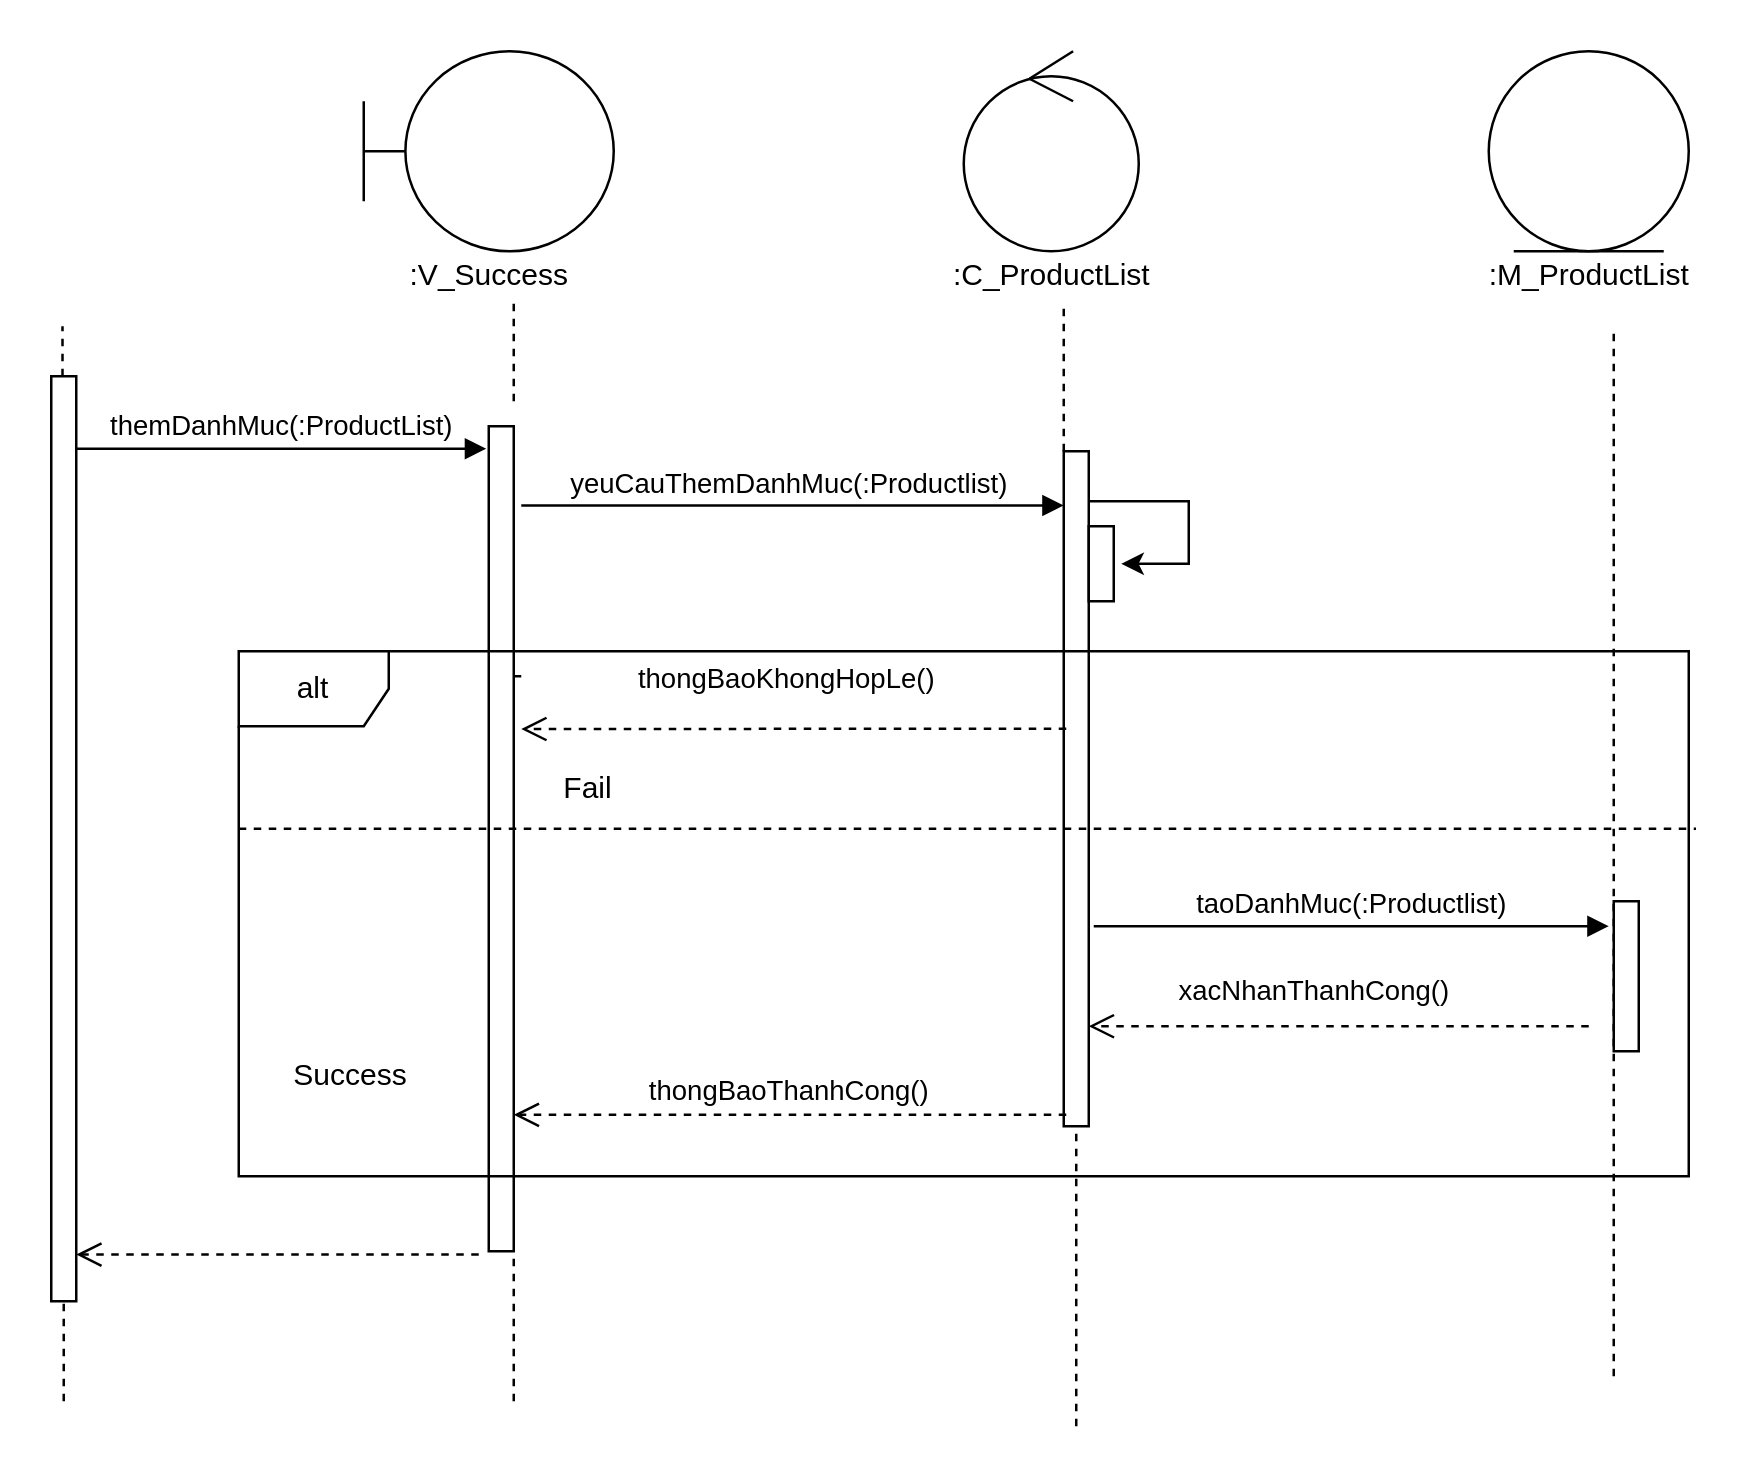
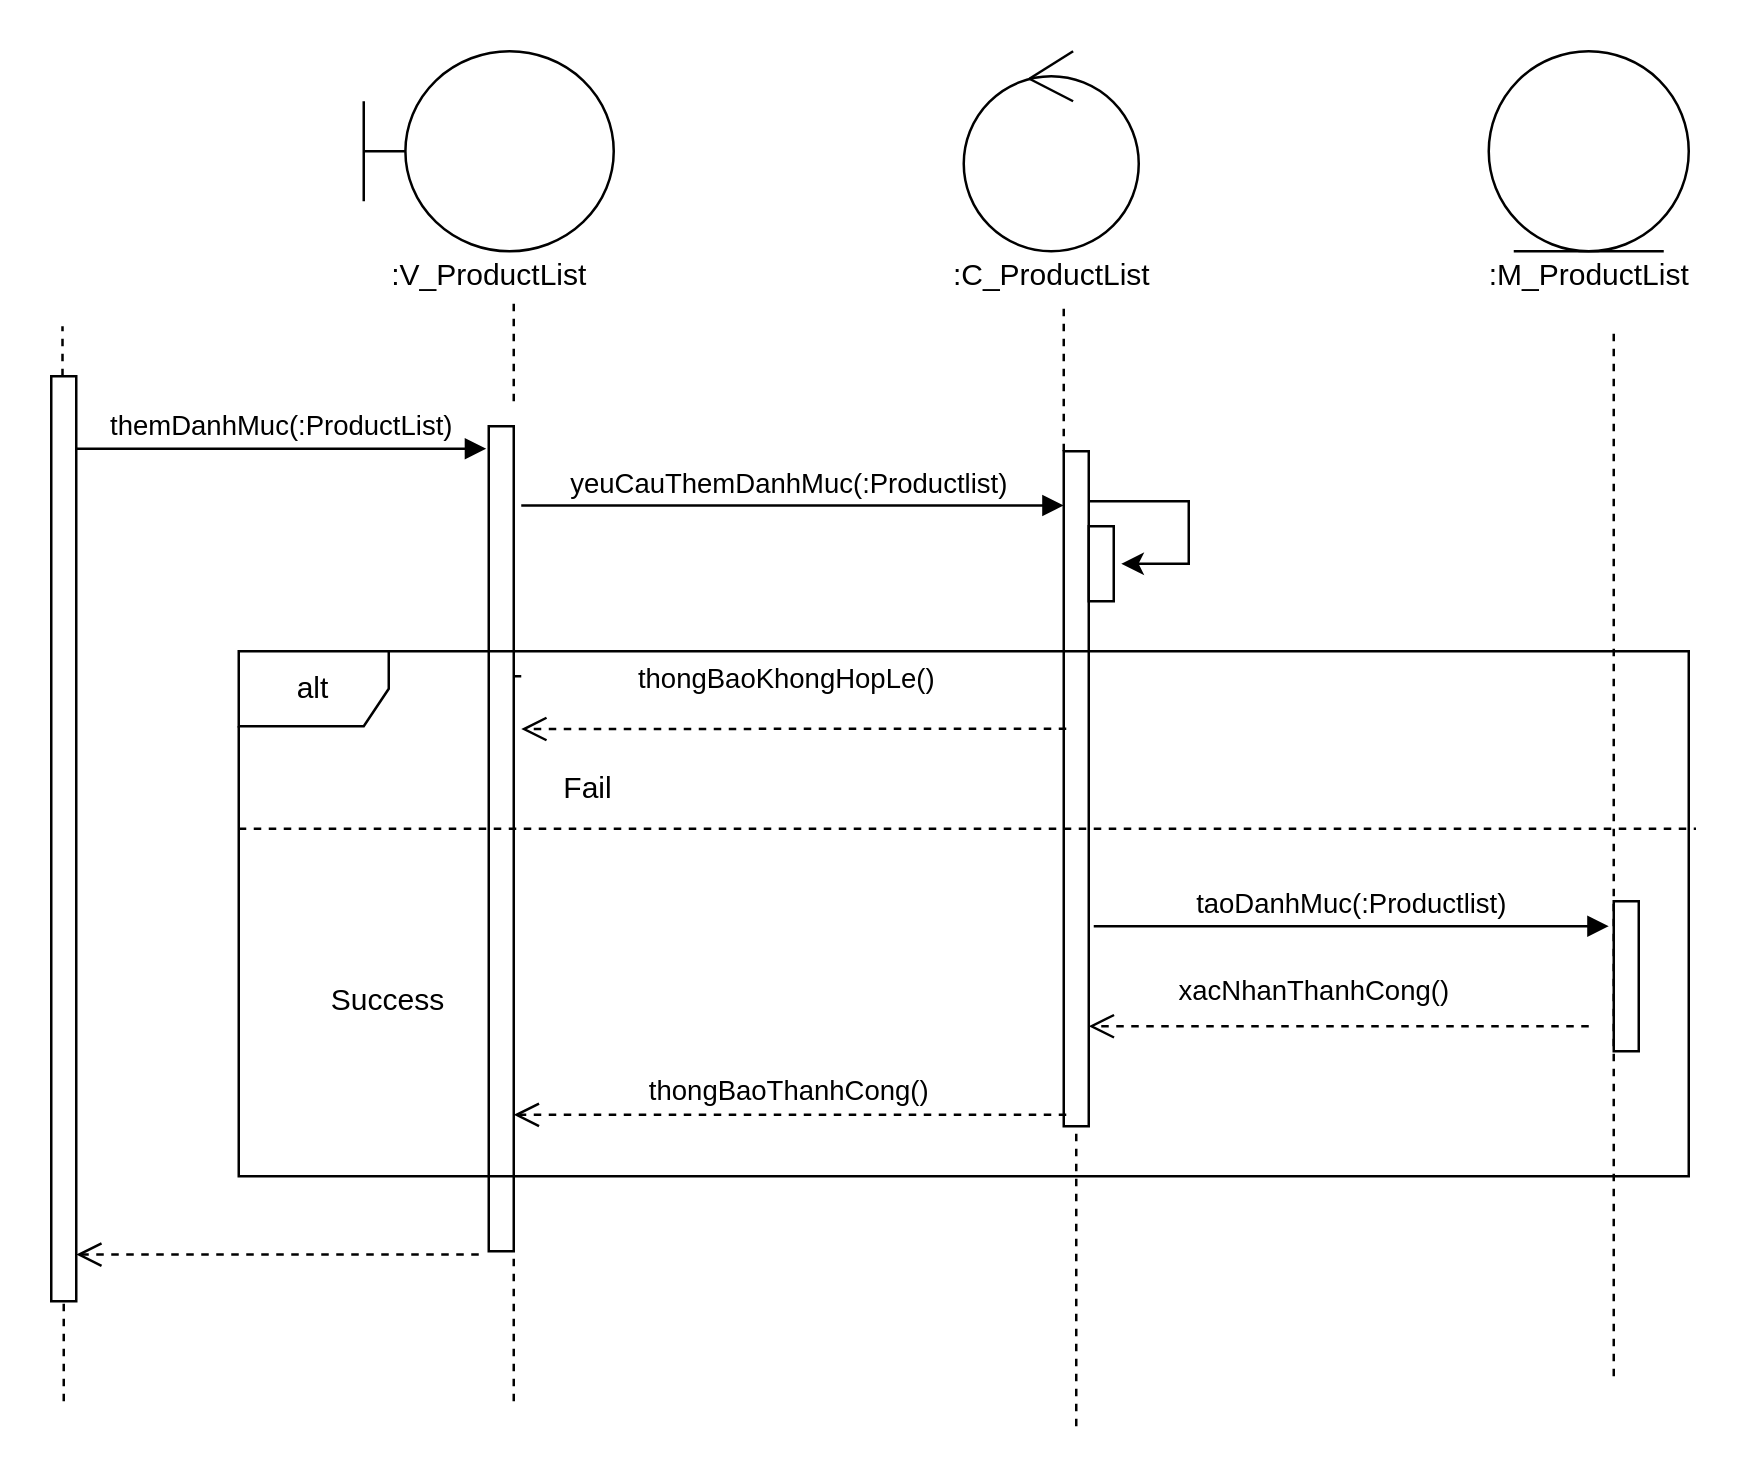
(490, 276) -> (490, 276)
(351, 1076) -> (389, 1001)
